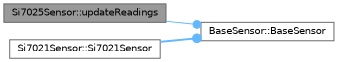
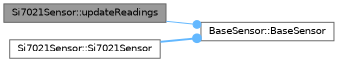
(85, 13) -> (85, 13)
